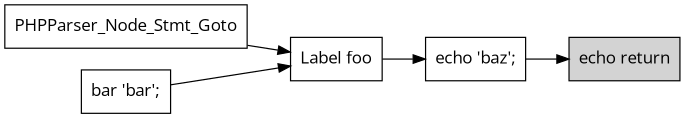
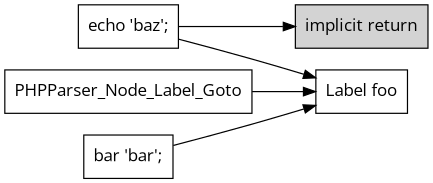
(126, 27) -> (128, 92)
(398, 59) -> (241, 56)
(624, 59) -> (362, 27)
